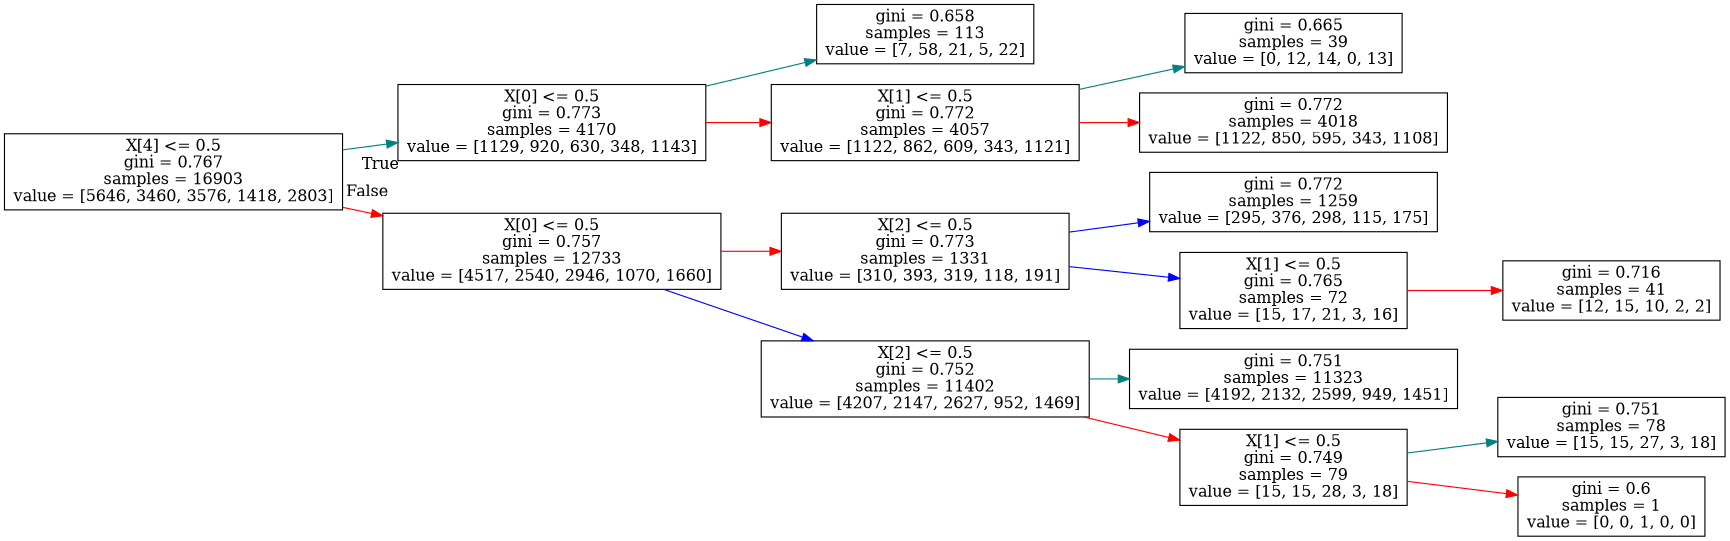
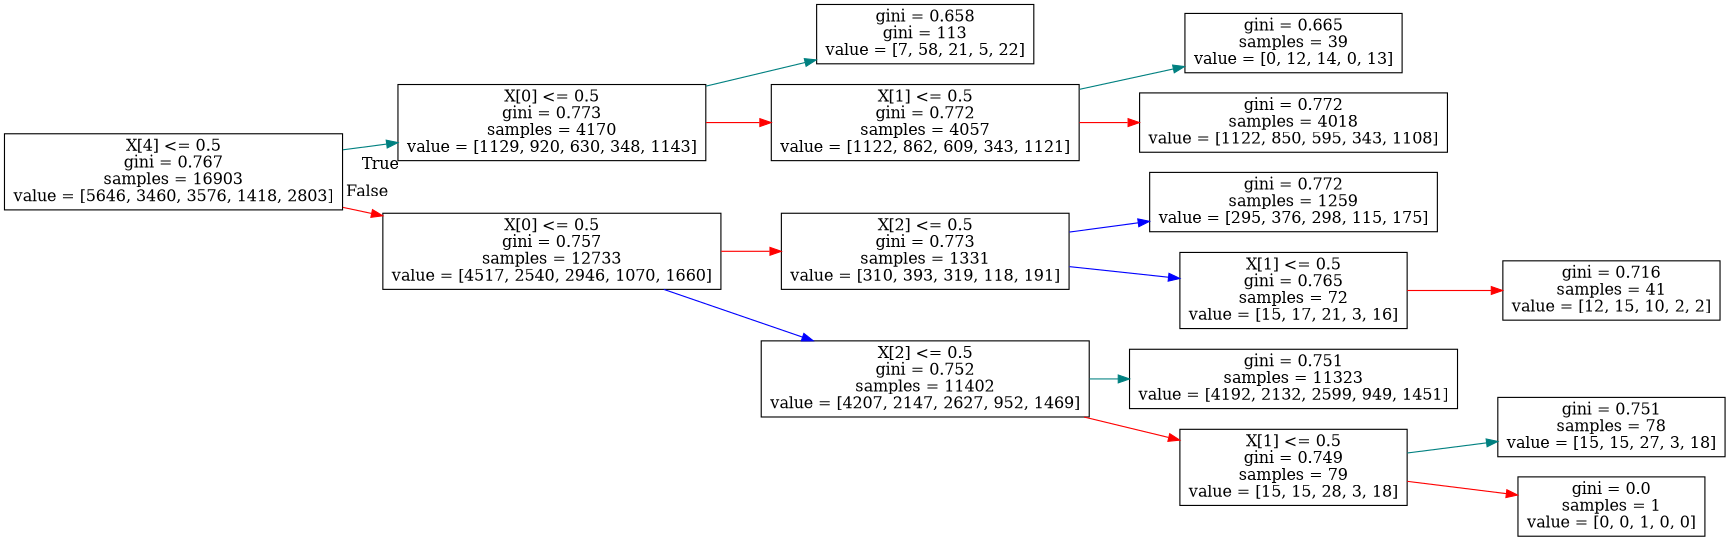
(925, 34) -> (925, 34)
(1611, 507) -> (1611, 507)
